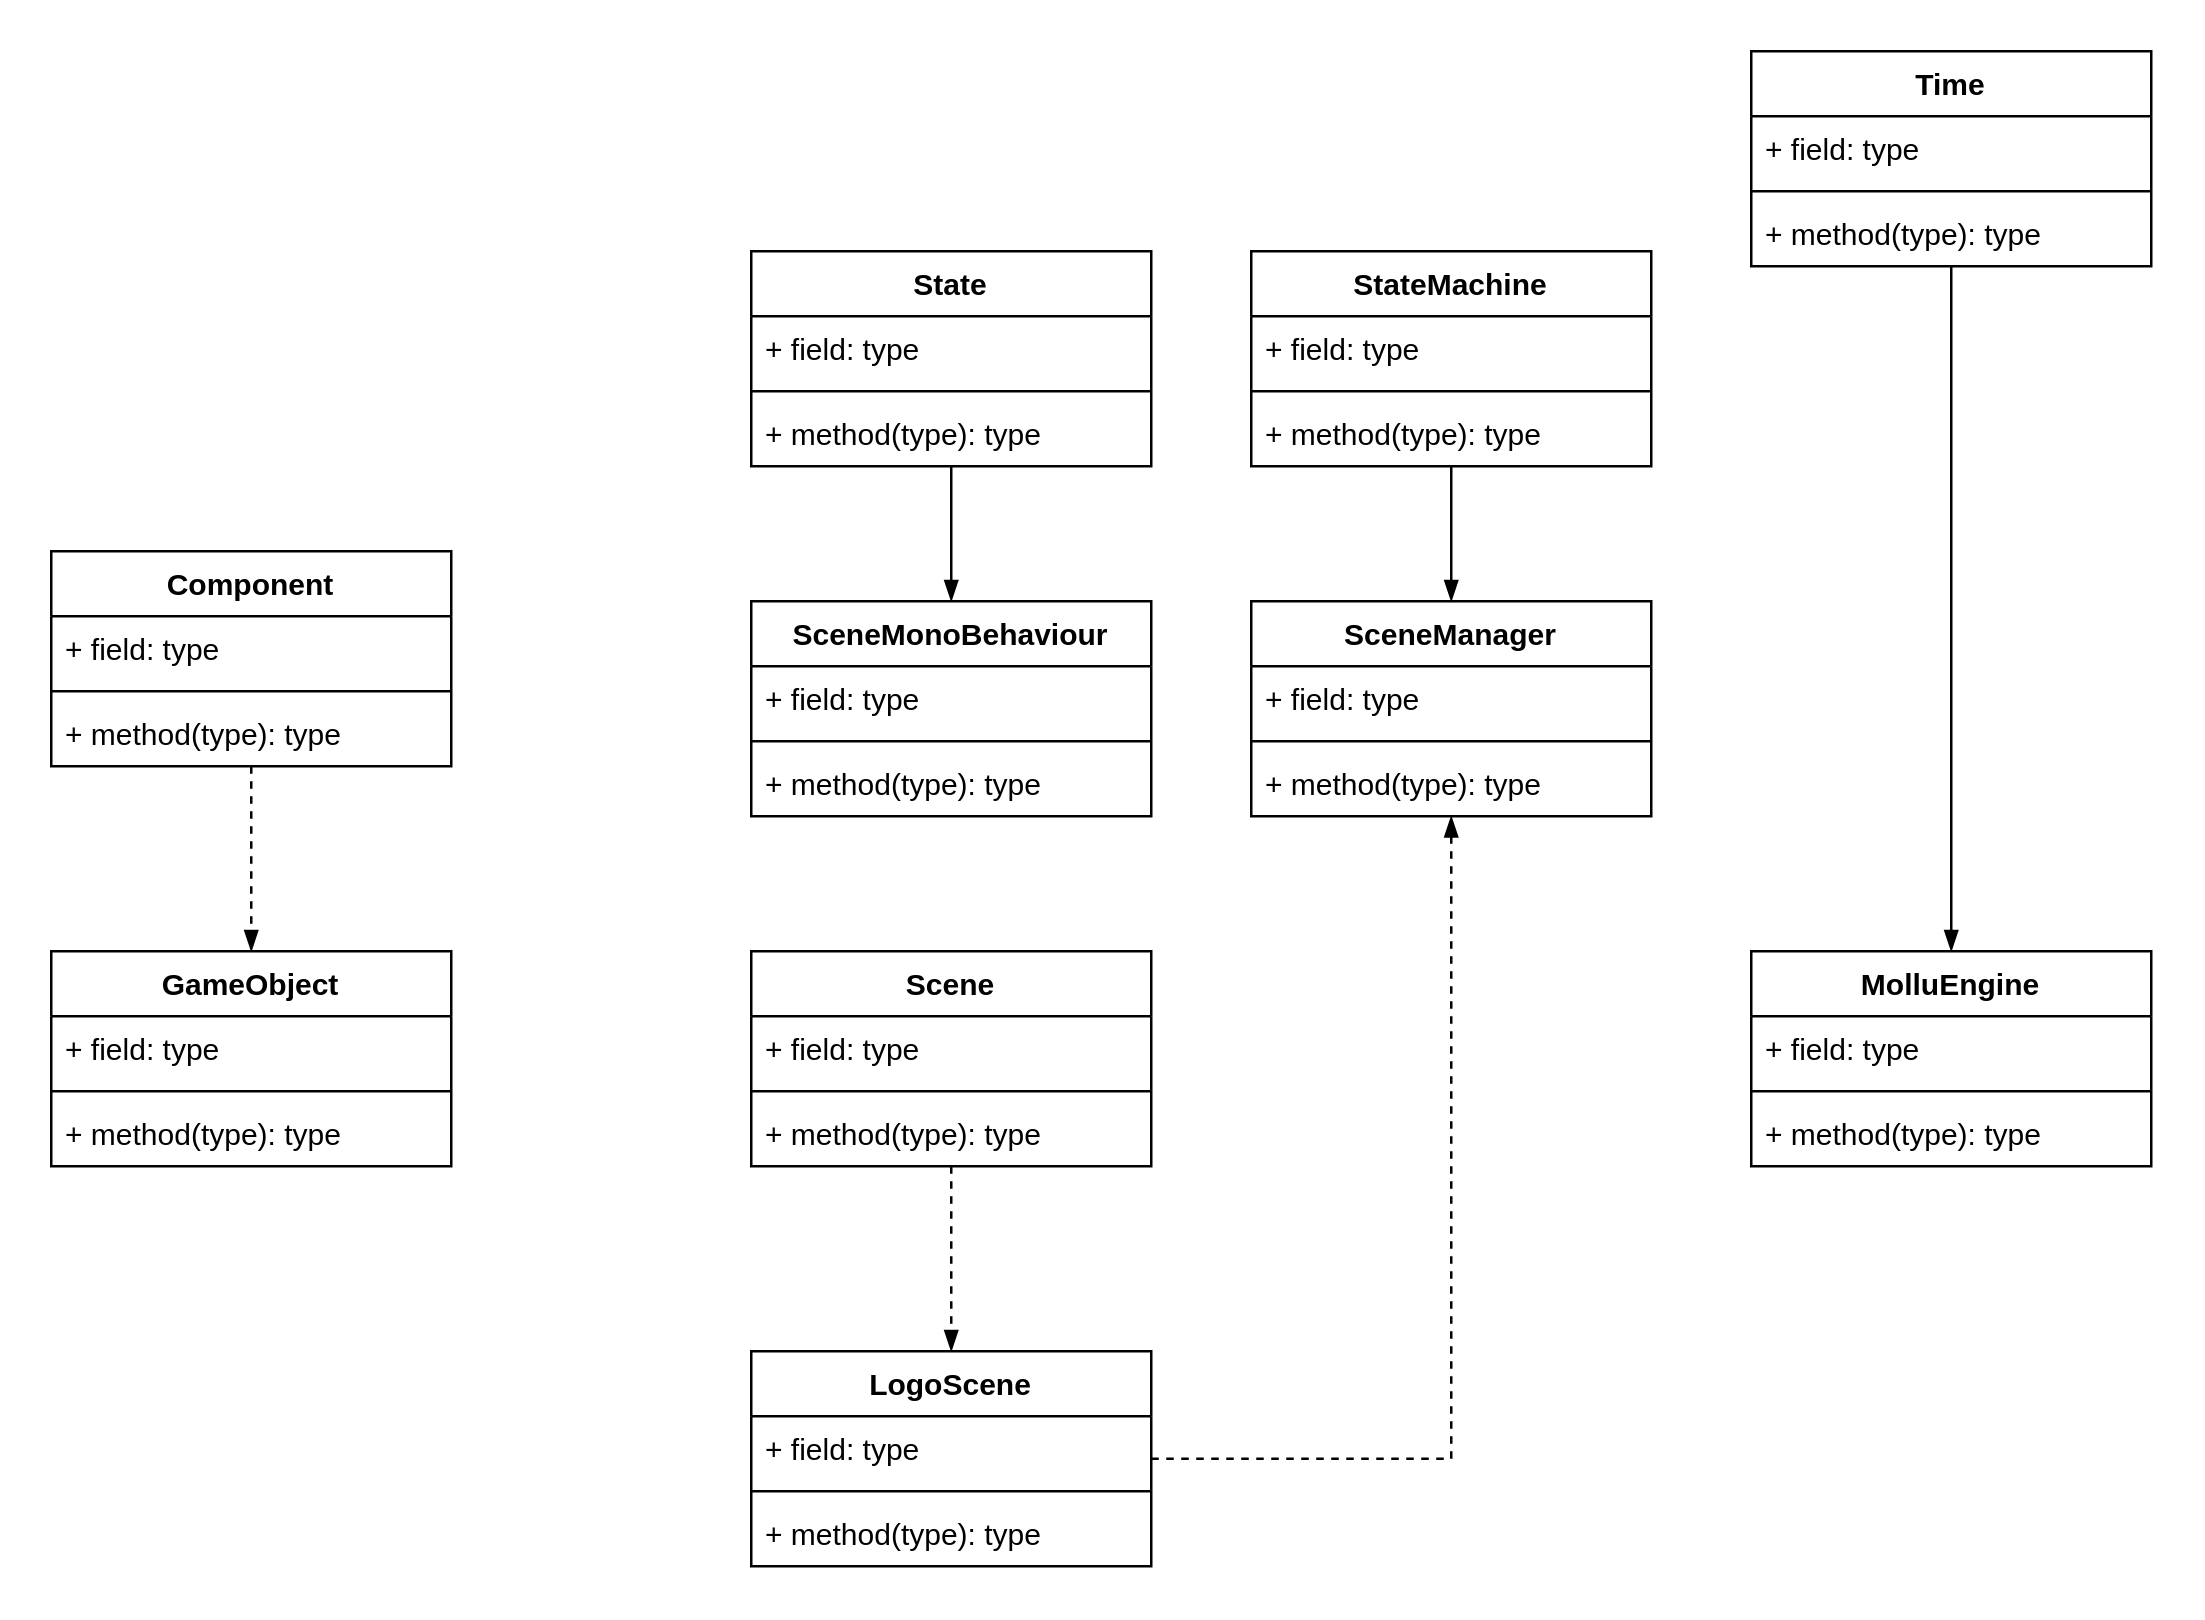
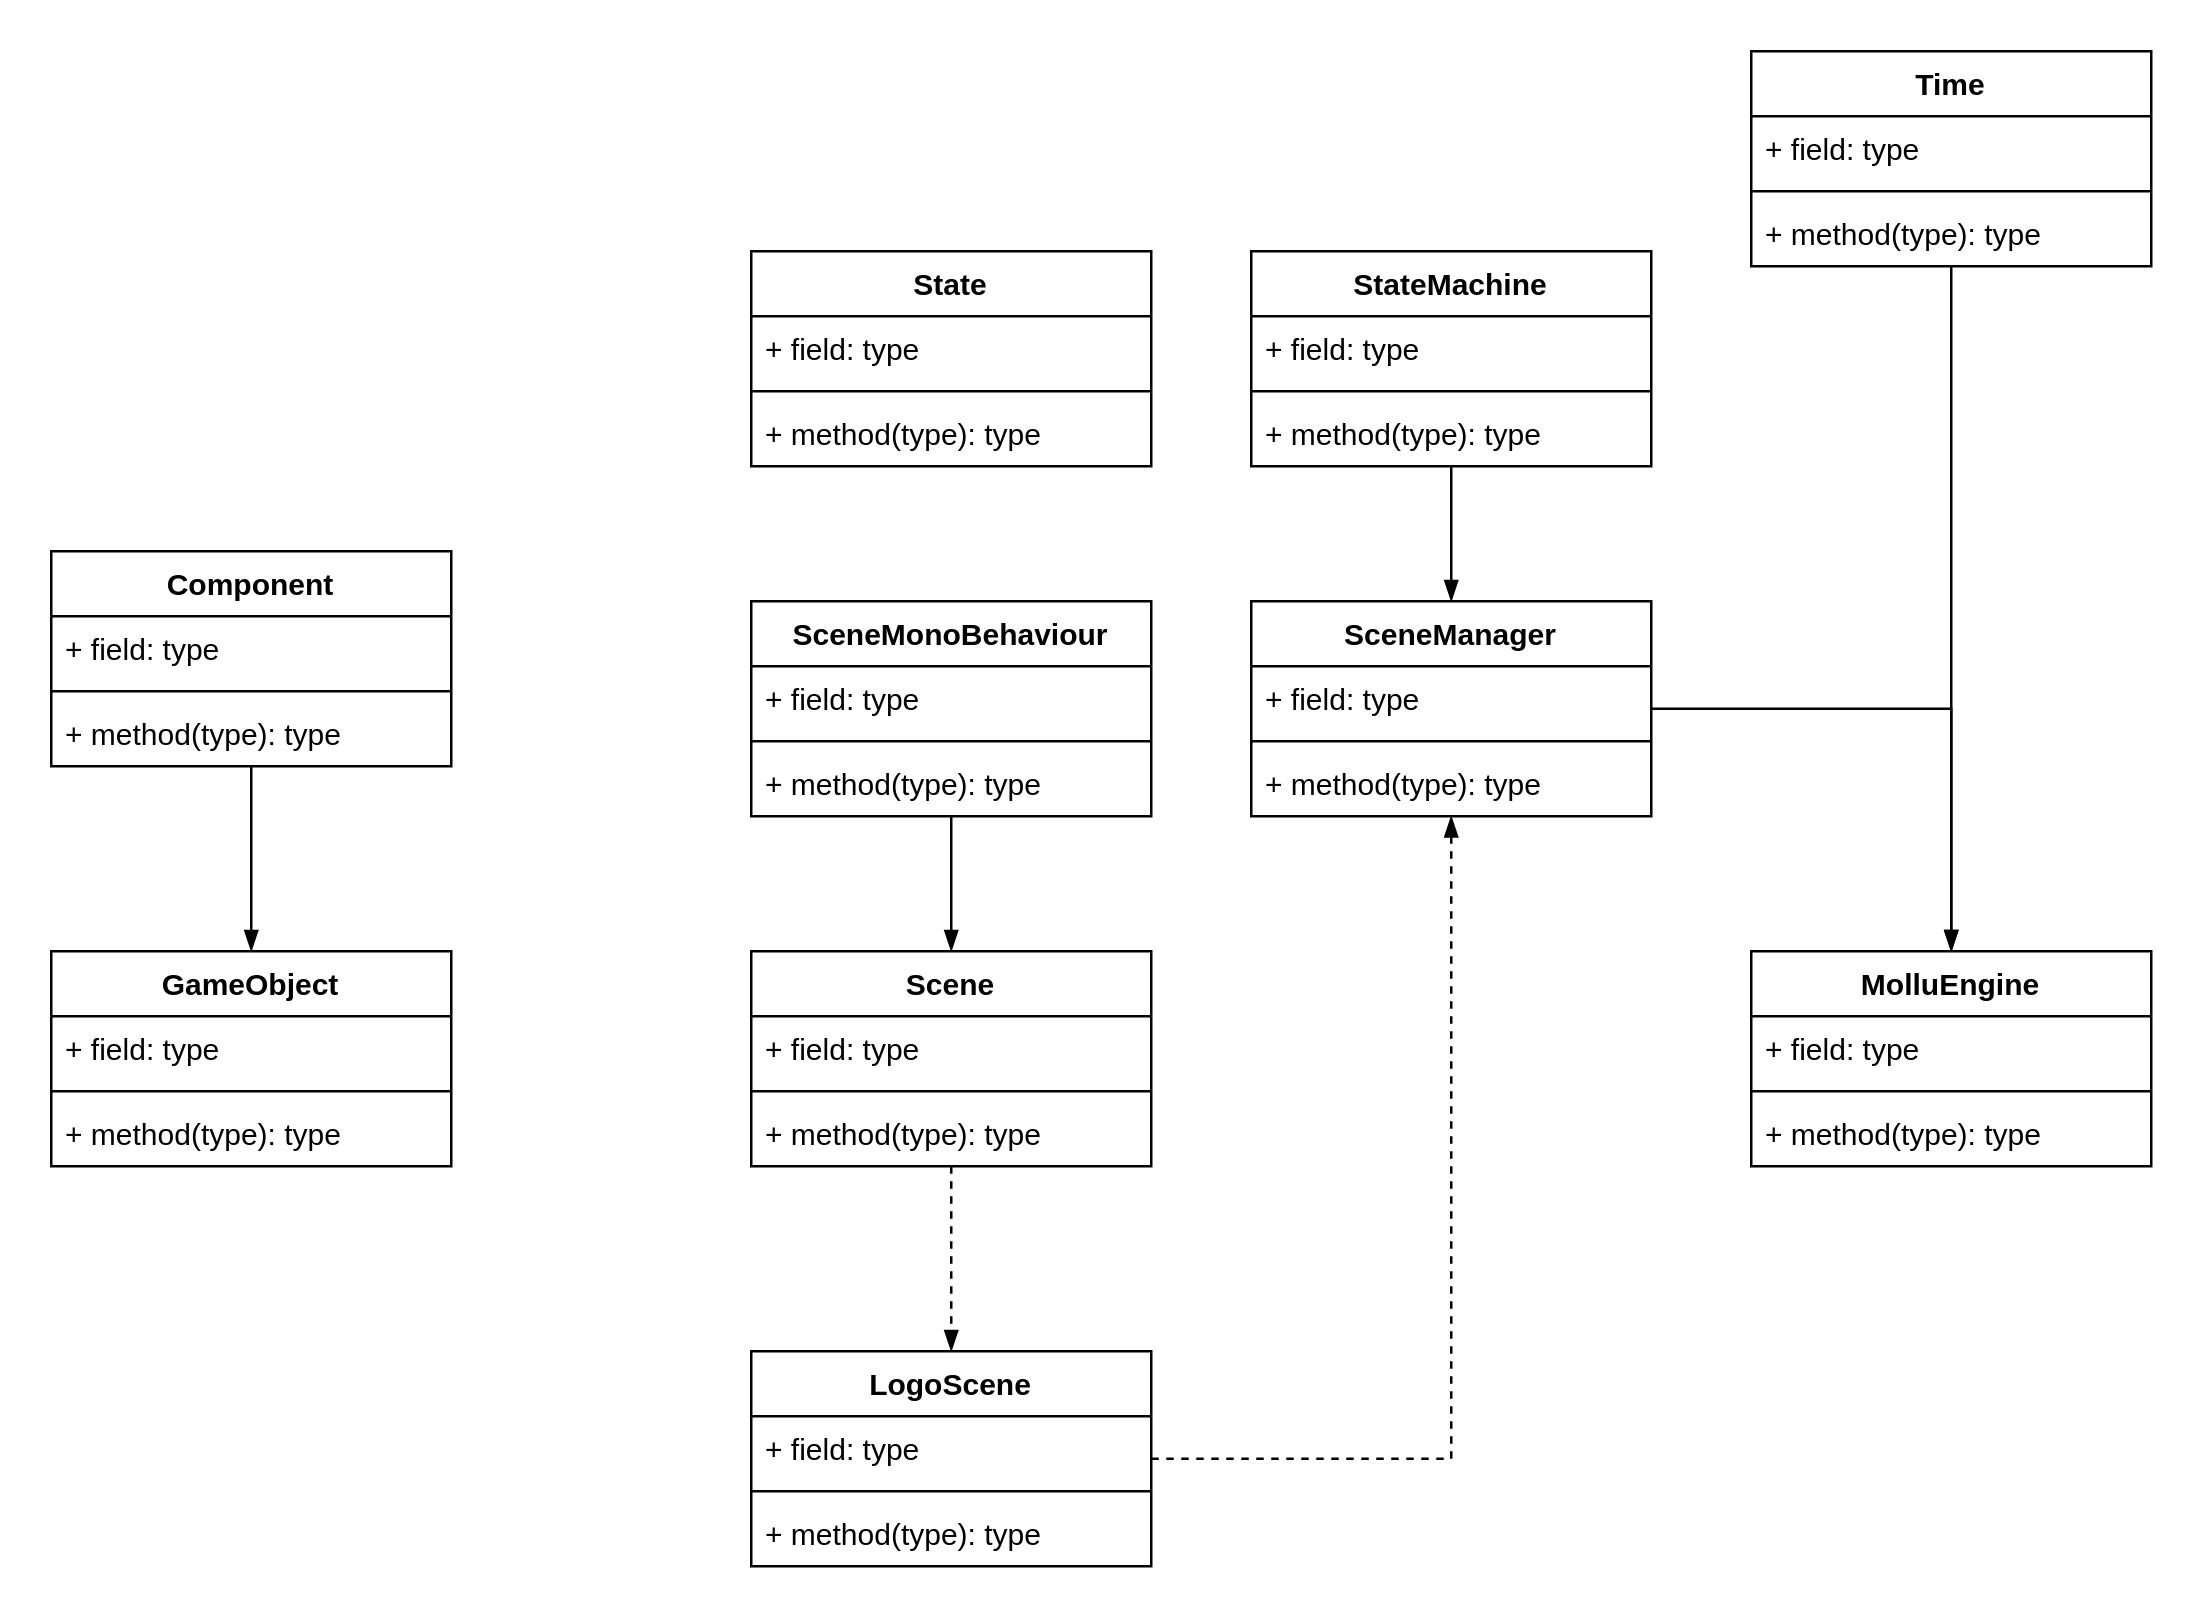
(951, 526) -> none
none -> (1801, 709)
(251, 852) -> (251, 852)
none -> (951, 876)
